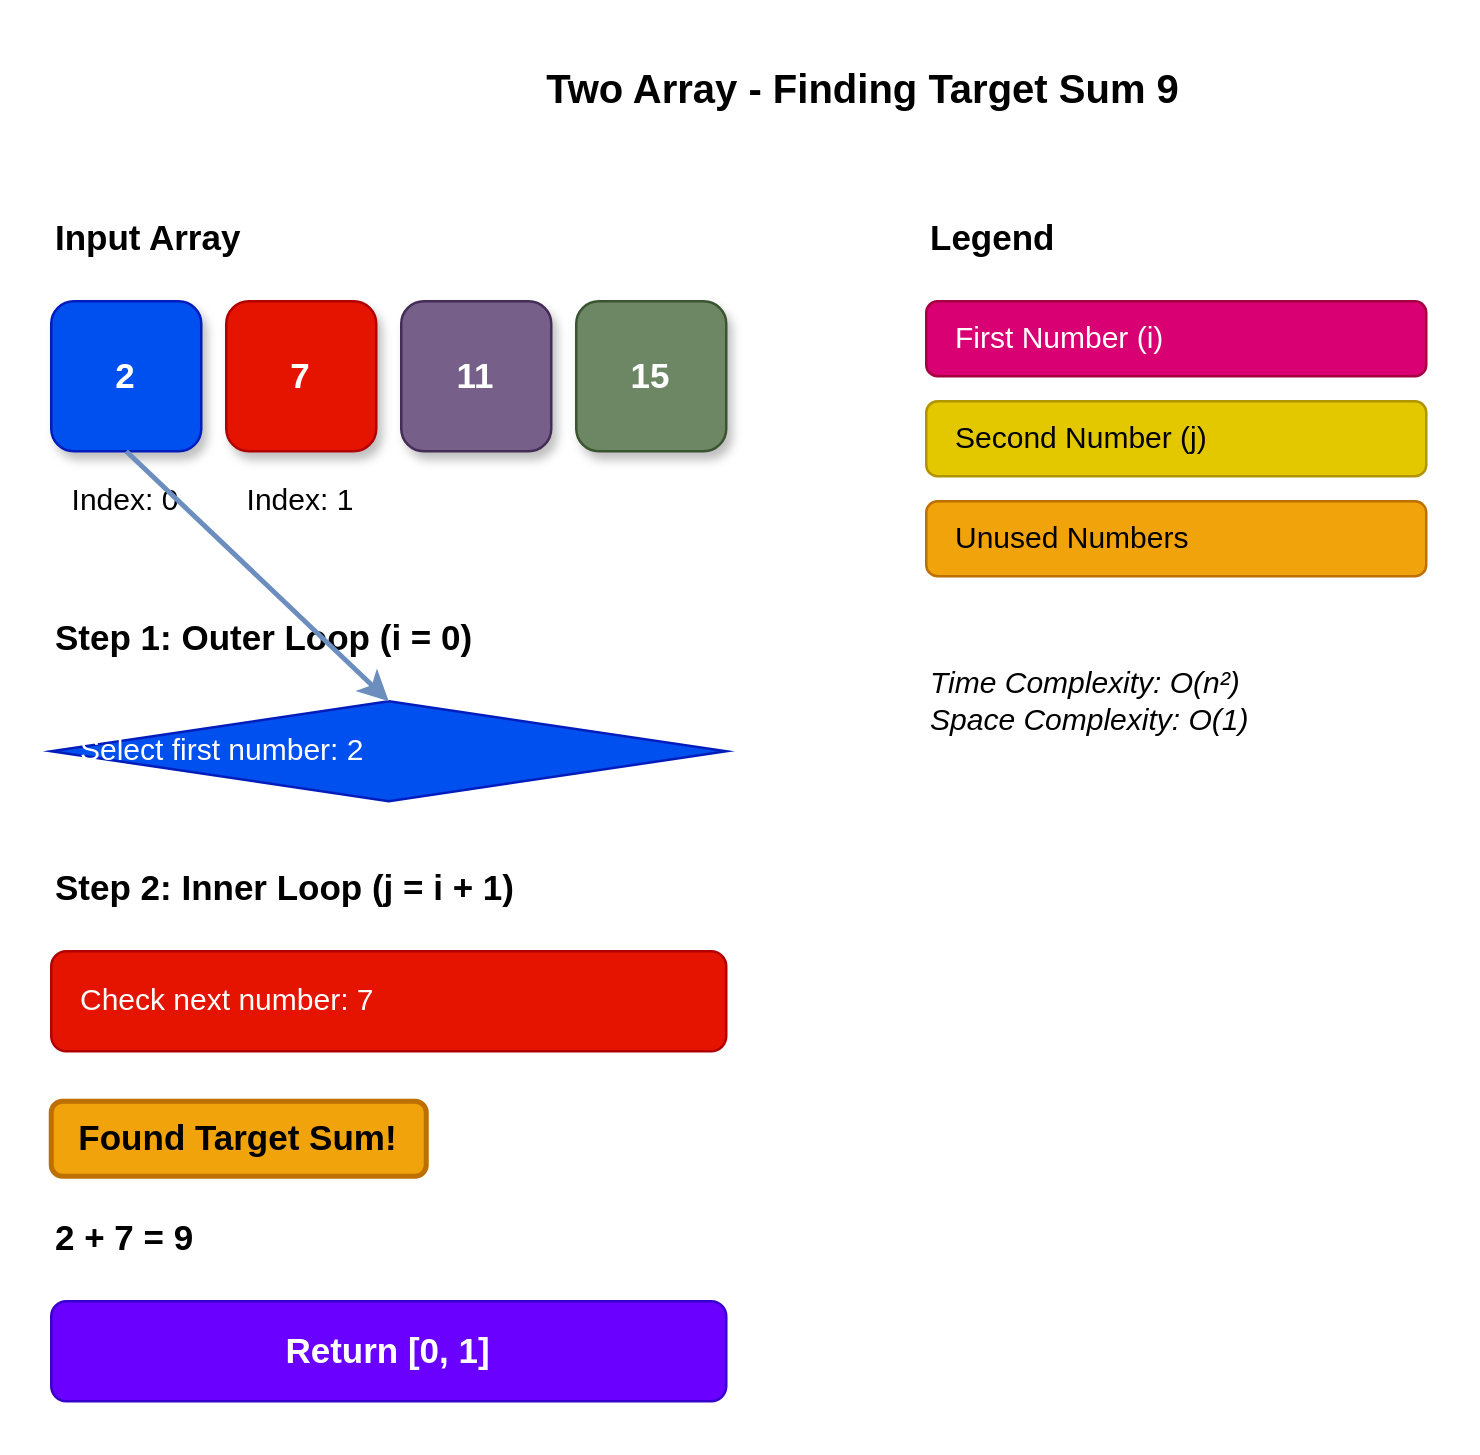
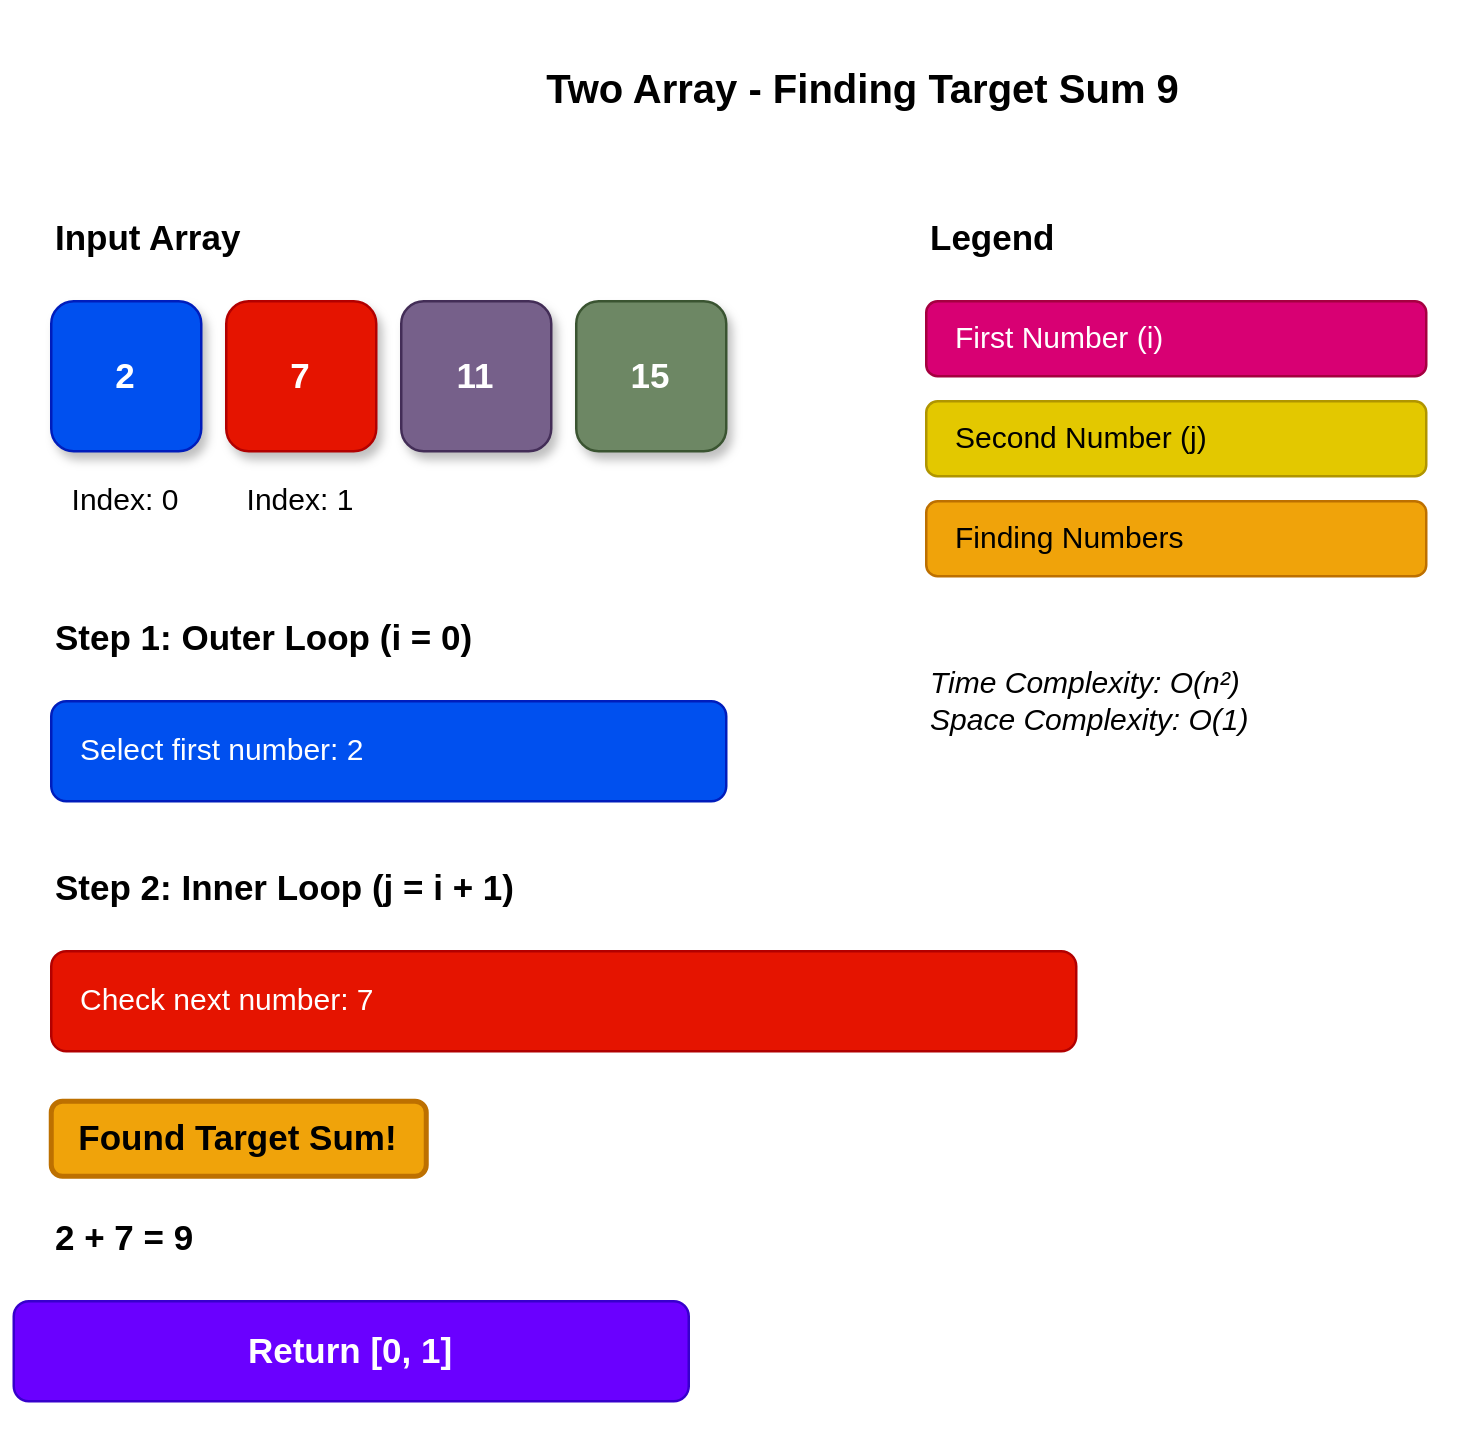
(1070, 539) -> (1071, 539)
(250, 570) -> none
(389, 751) -> (389, 751)
(389, 1001) -> (564, 1001)
(389, 1351) -> (351, 1351)
